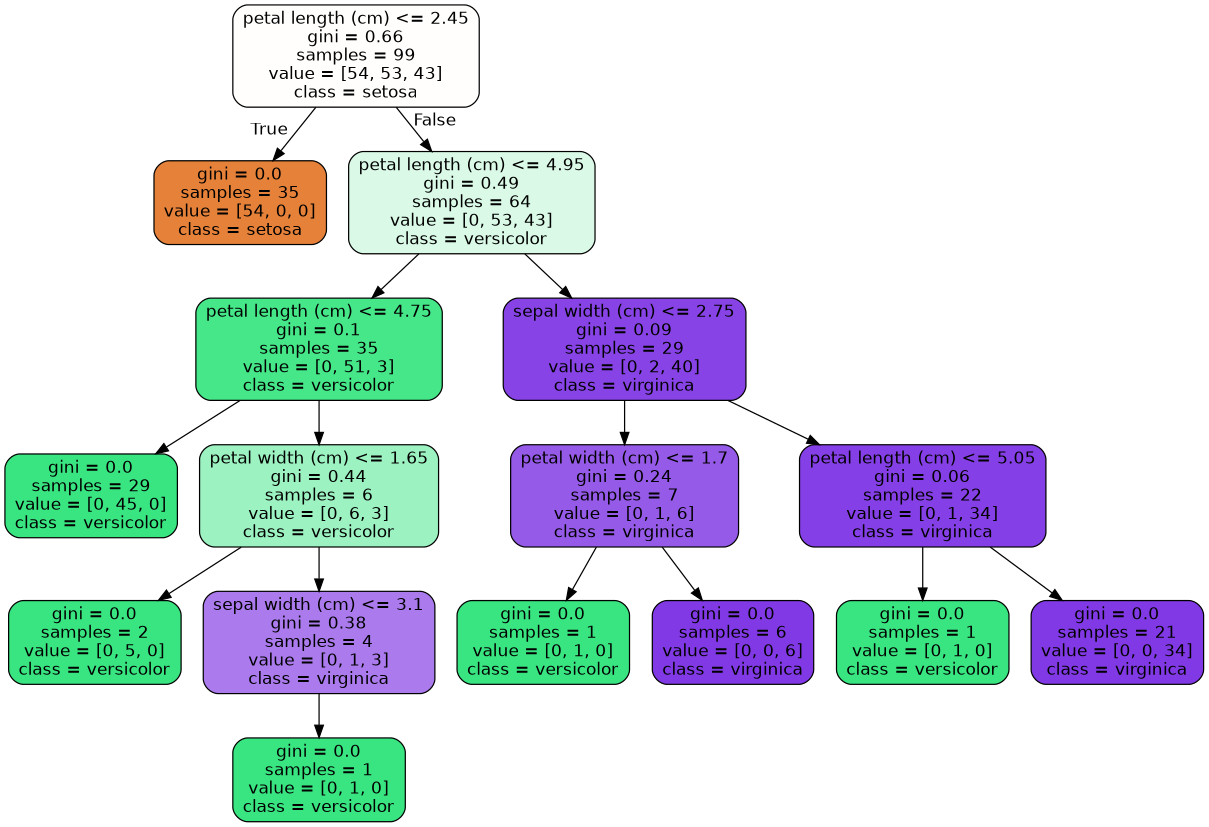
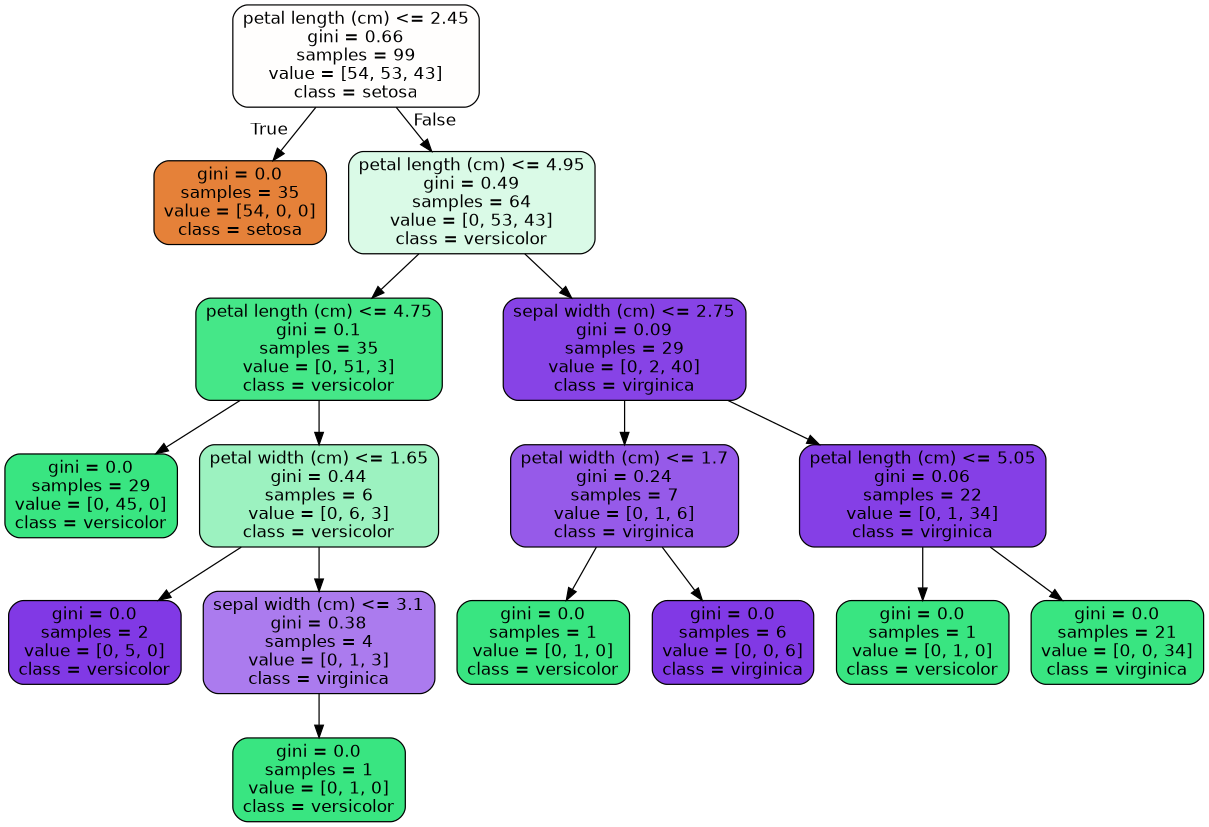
(95, 642) -> (95, 642)
(1117, 642) -> (1117, 642)
